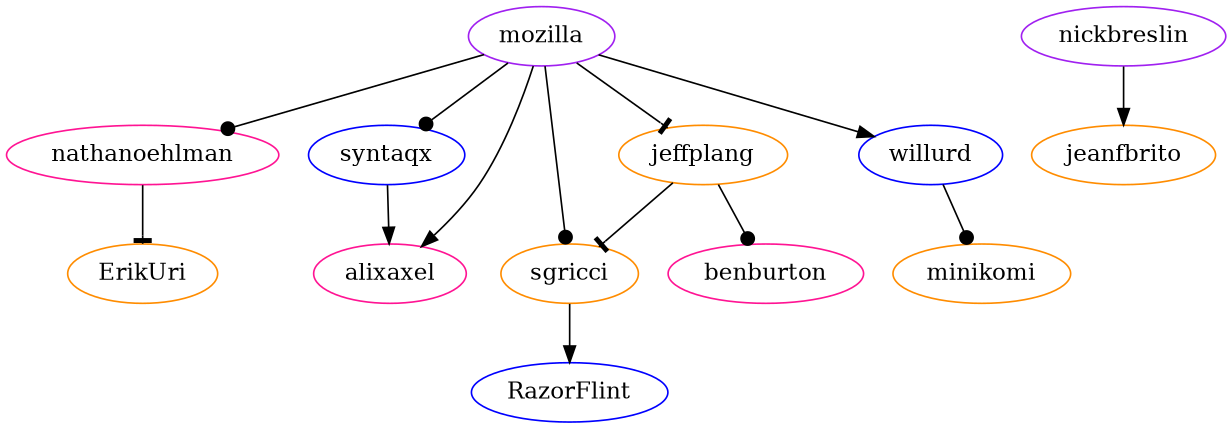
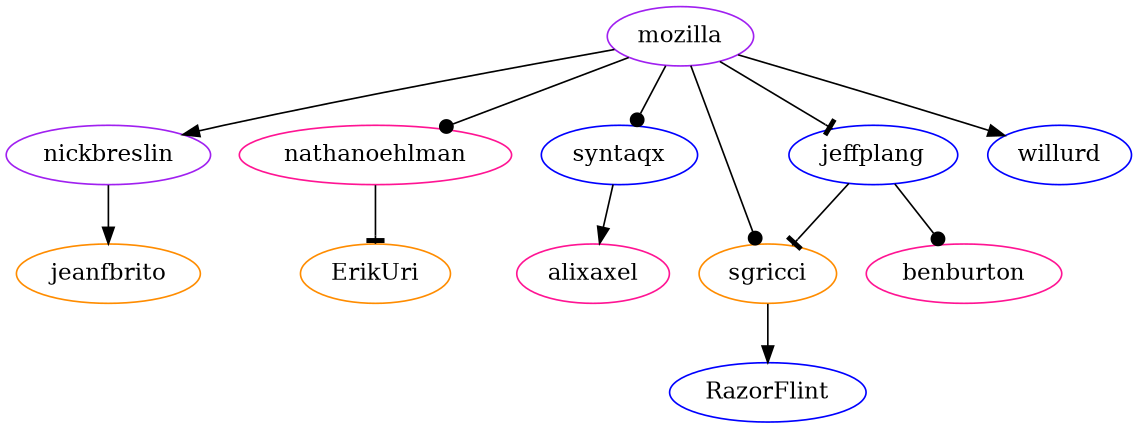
(703, 155) -> (873, 155)
(495, 158) -> (406, 88)
(982, 274) -> none
